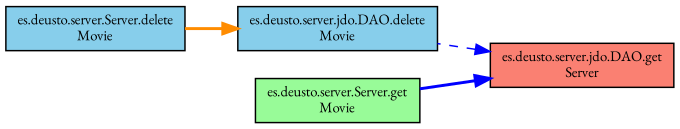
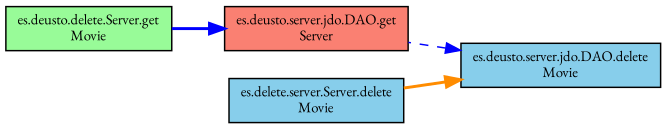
(95, 29) -> (316, 101)
(456, 46) -> (427, 45)
(338, 101) -> (89, 29)
